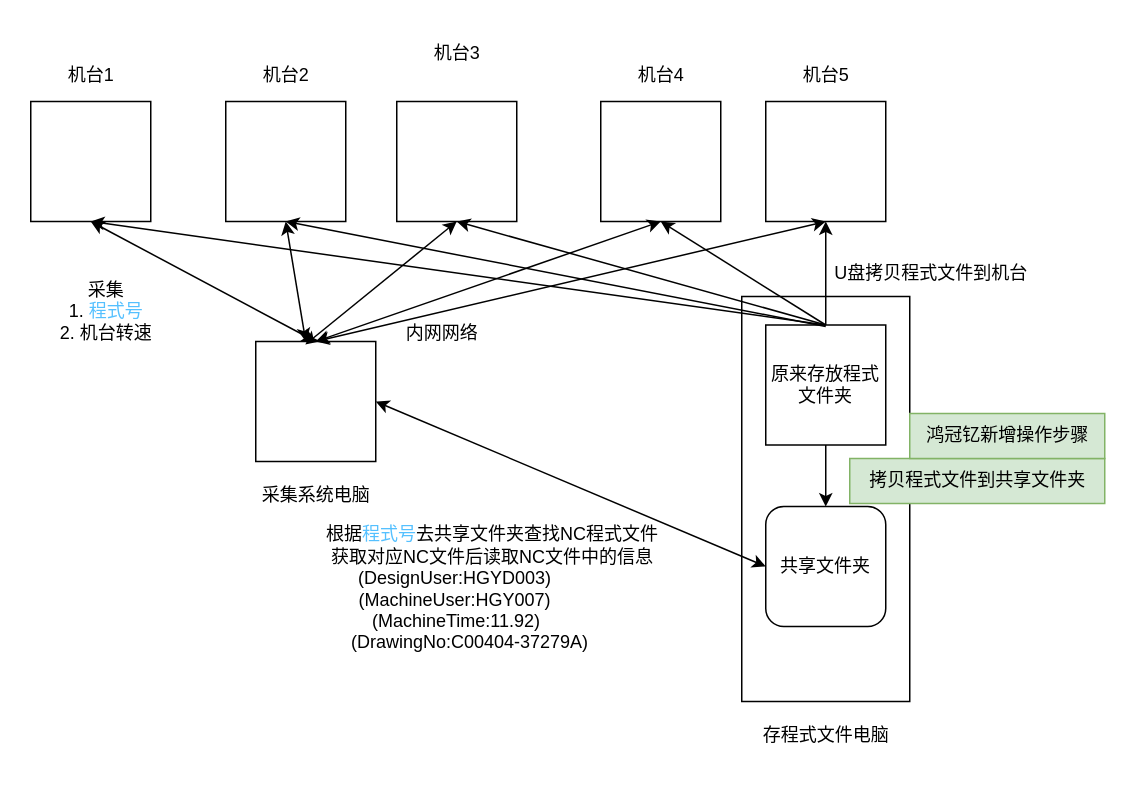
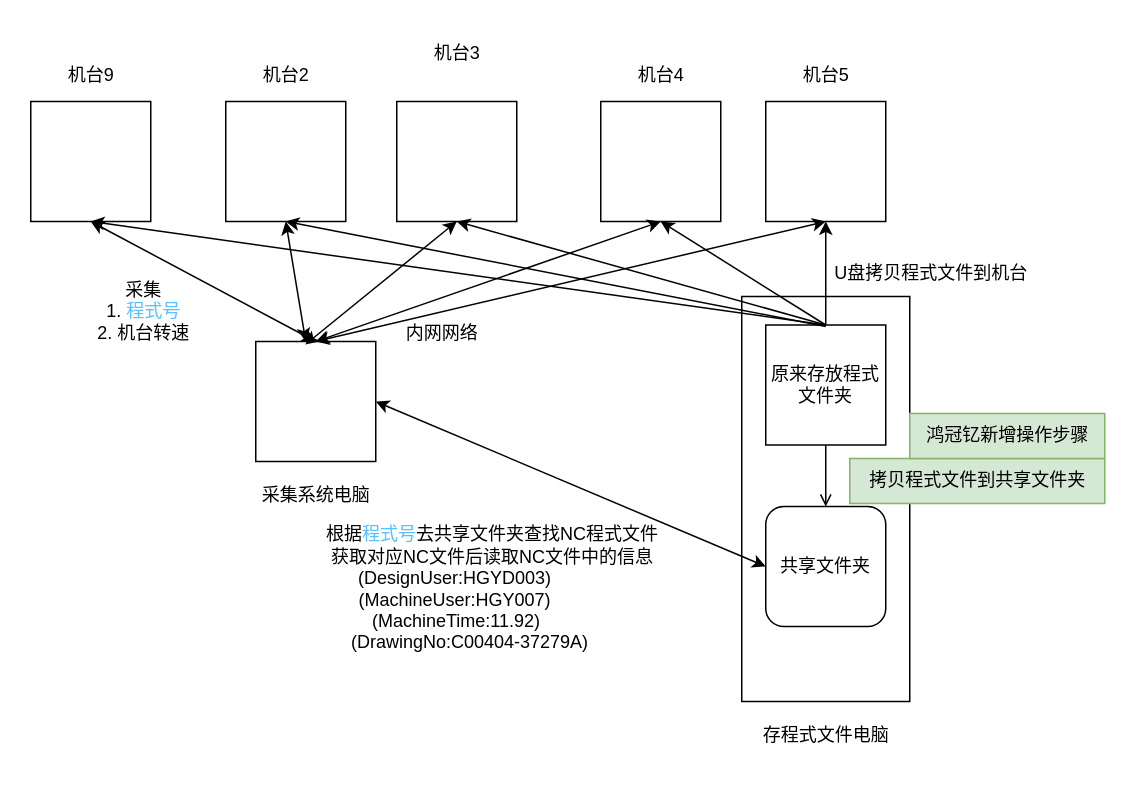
(92, 76) -> (92, 76)
(106, 311) -> (143, 311)
(826, 495) -> (826, 497)
